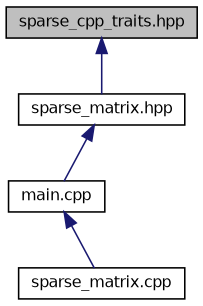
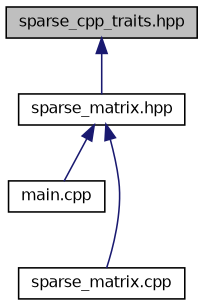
(83, 247) -> (119, 204)
